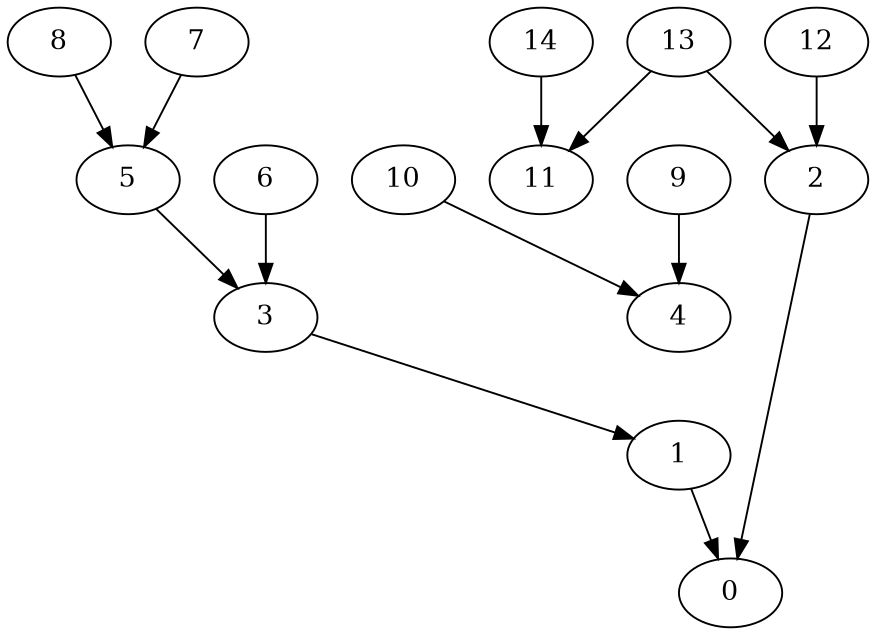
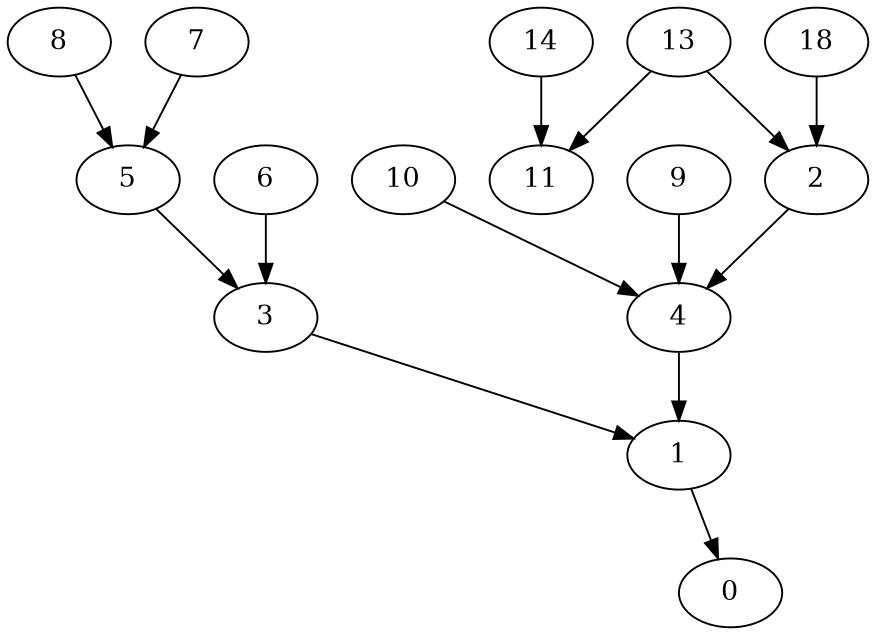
(817, 42) -> (817, 42)
none -> (679, 377)
(776, 377) -> (755, 242)
